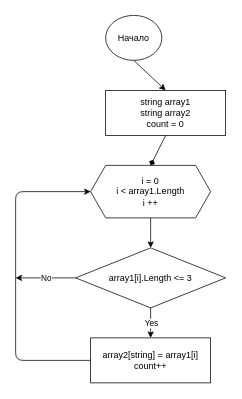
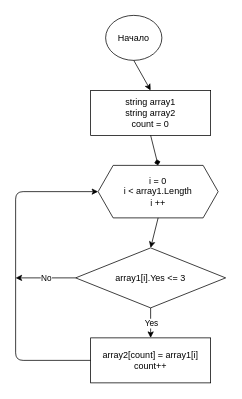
(165, 113) -> (150, 113)
(150, 192) -> (158, 192)
(150, 278) -> (150, 278)
(150, 360) -> (150, 360)
